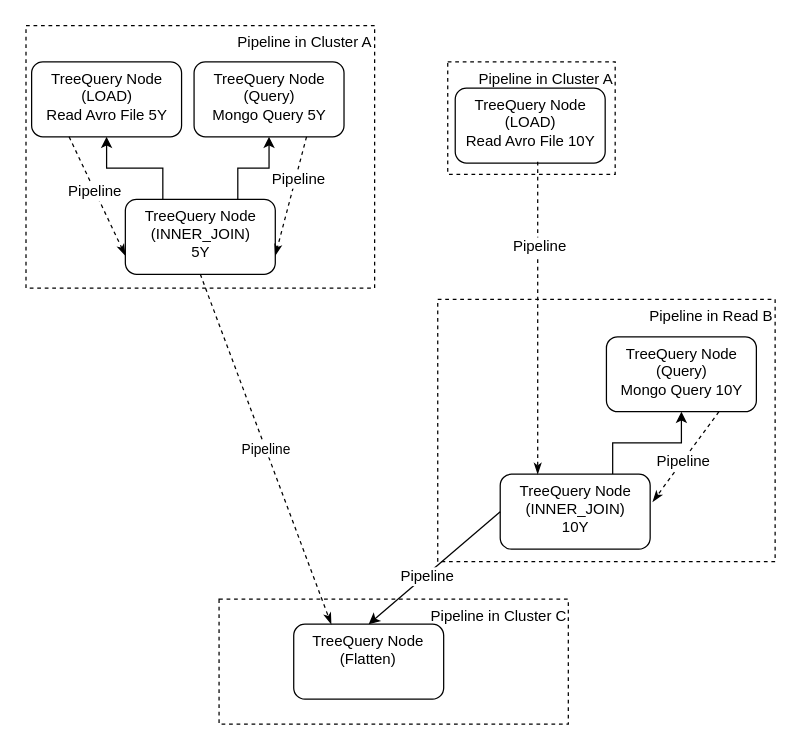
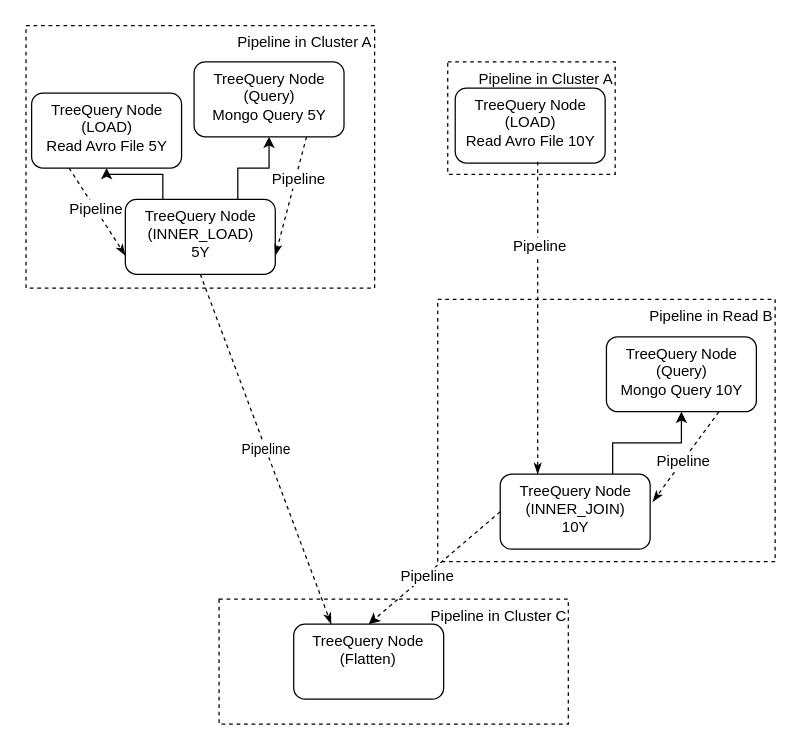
(106, 99) -> (106, 131)
(201, 235) -> (201, 235)
(468, 539) -> (468, 539)
